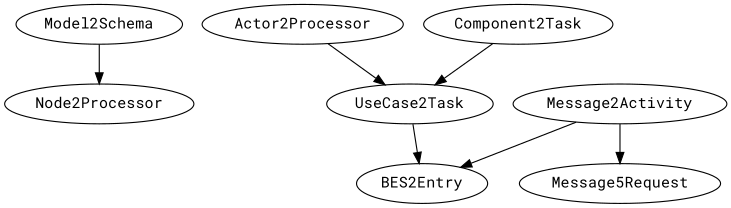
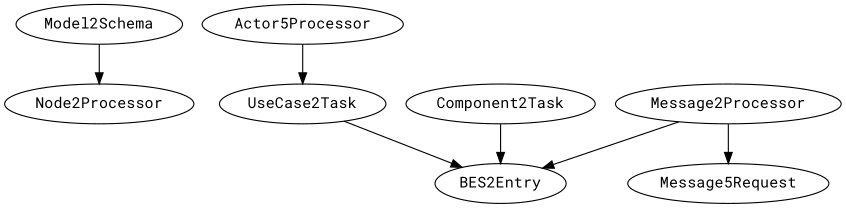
(303, 24) -> (303, 24)
(469, 61) -> (501, 138)
(620, 104) -> (728, 104)
